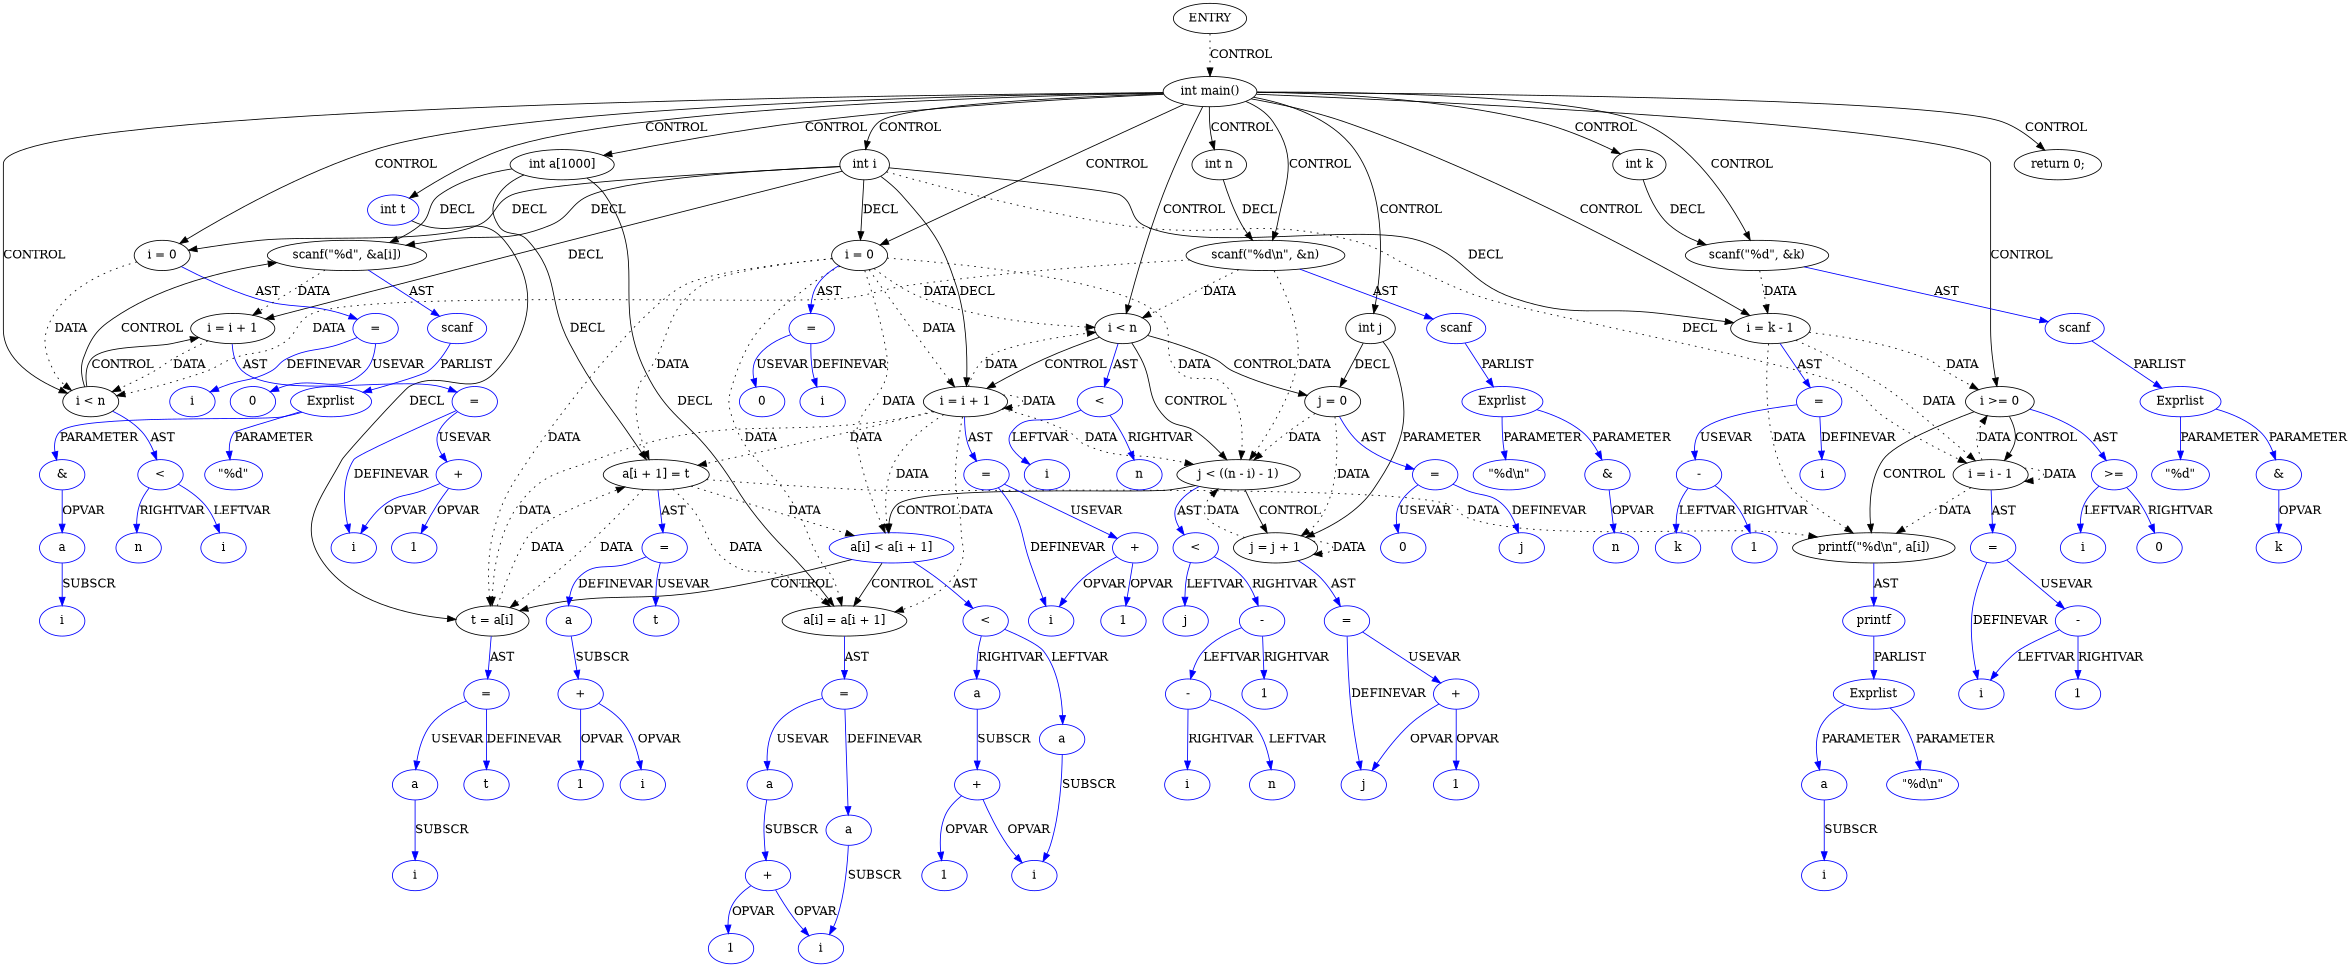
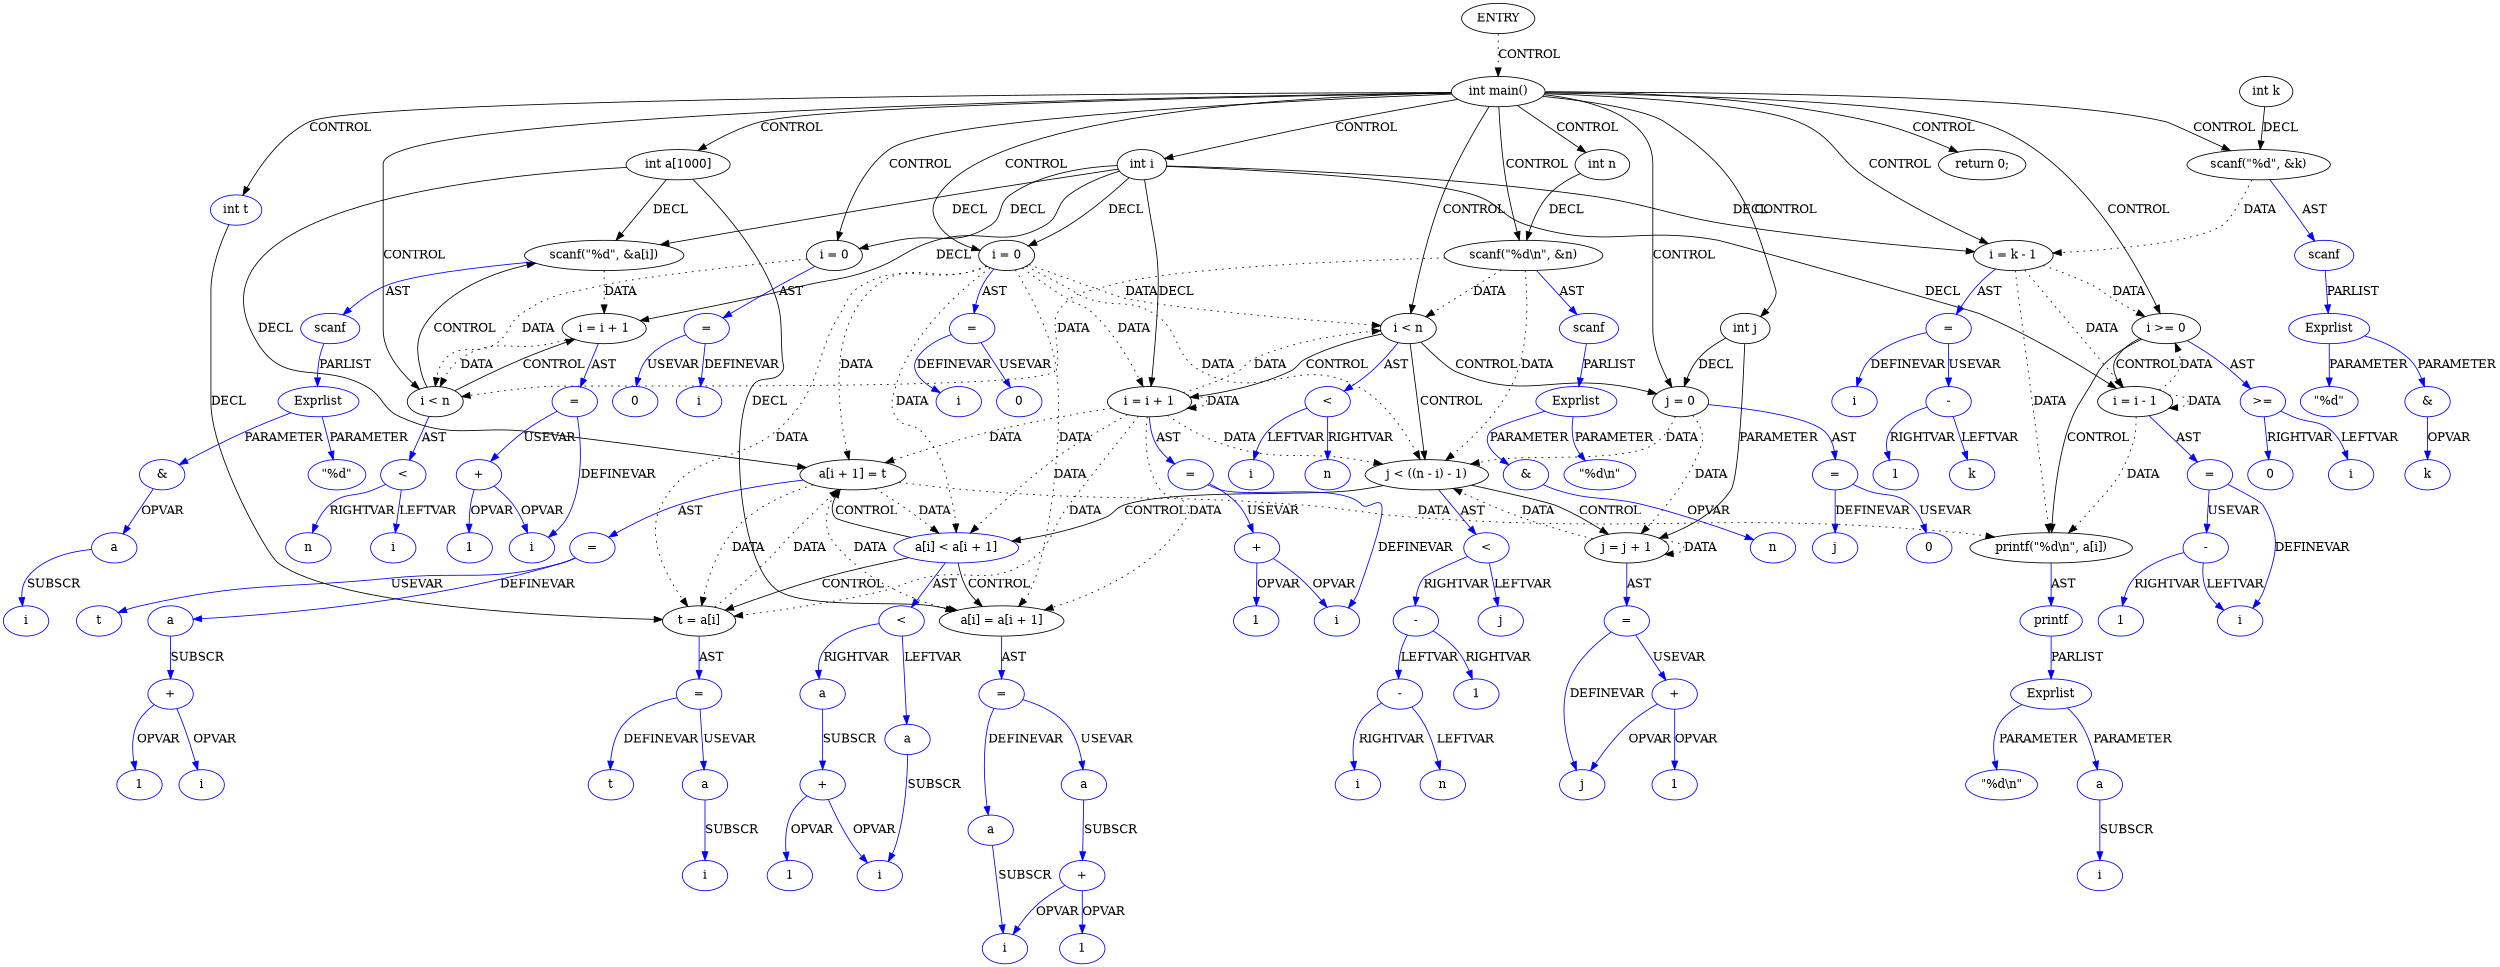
(1483, 111) -> (1653, 203)
(1434, 277) -> (1646, 235)
none -> (862, 526)
